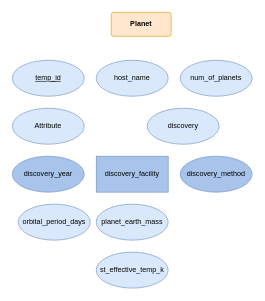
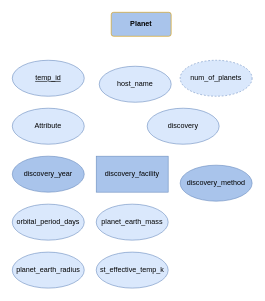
(141, 24) -> (141, 24)
(132, 78) -> (135, 84)
(216, 78) -> (216, 78)
(216, 174) -> (216, 183)
(54, 222) -> (48, 222)
none -> (48, 270)
